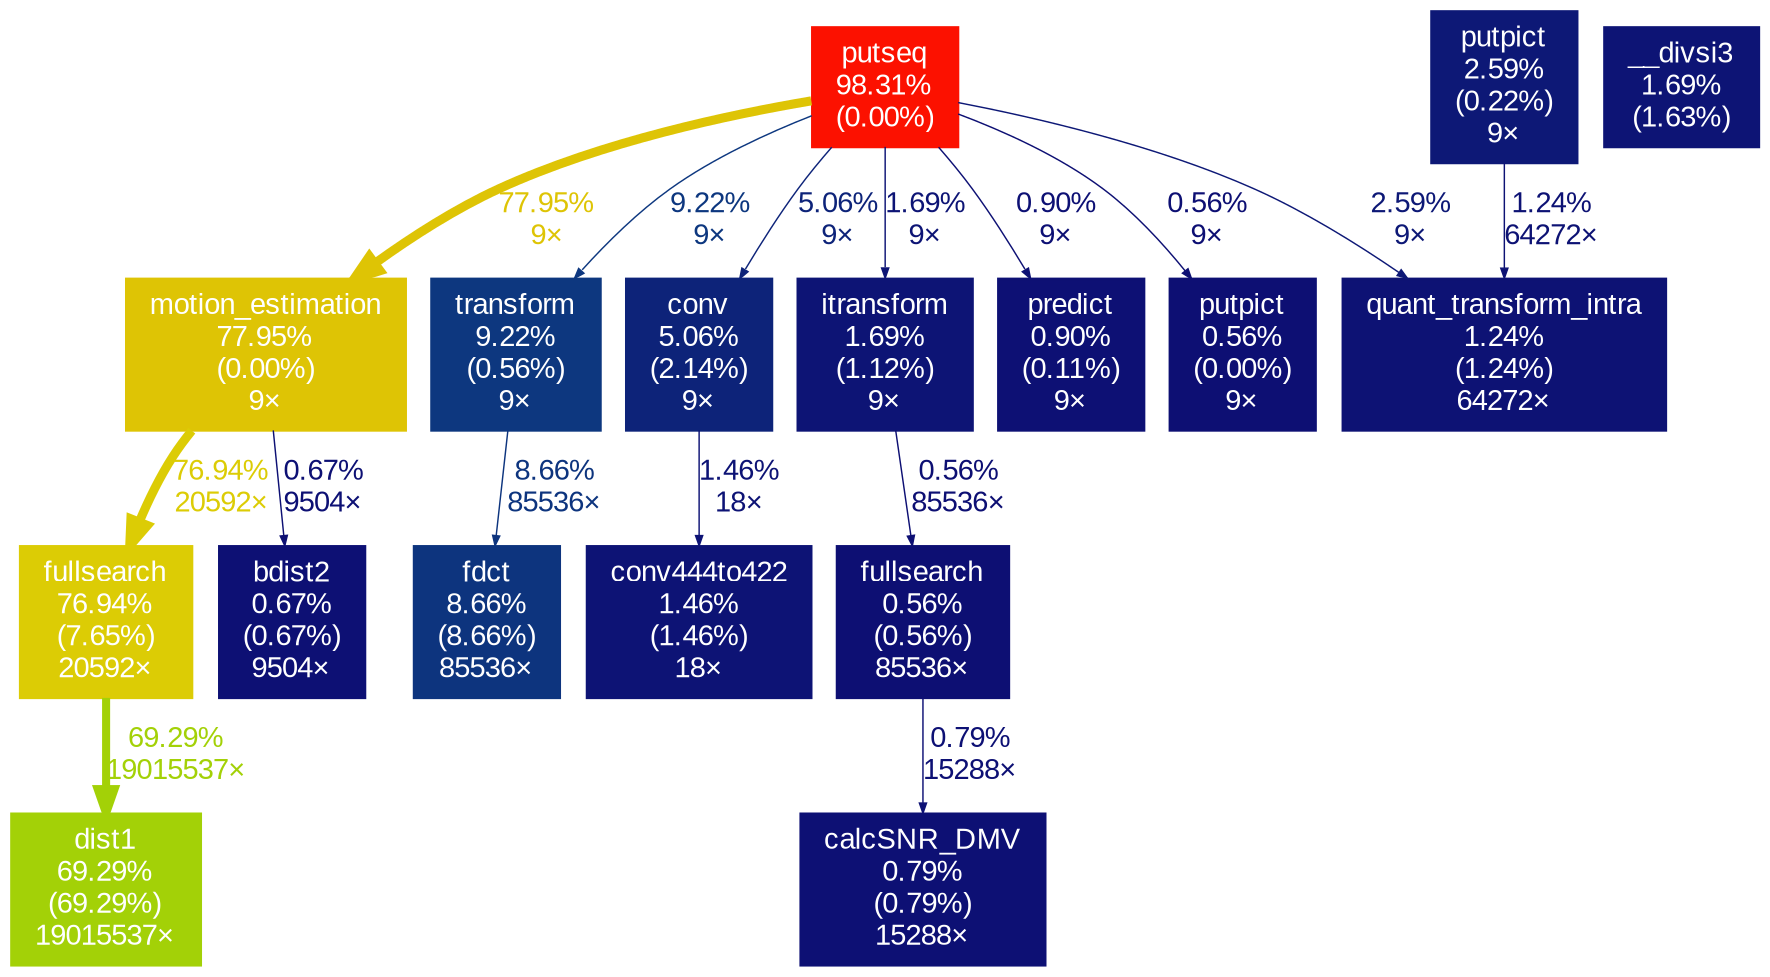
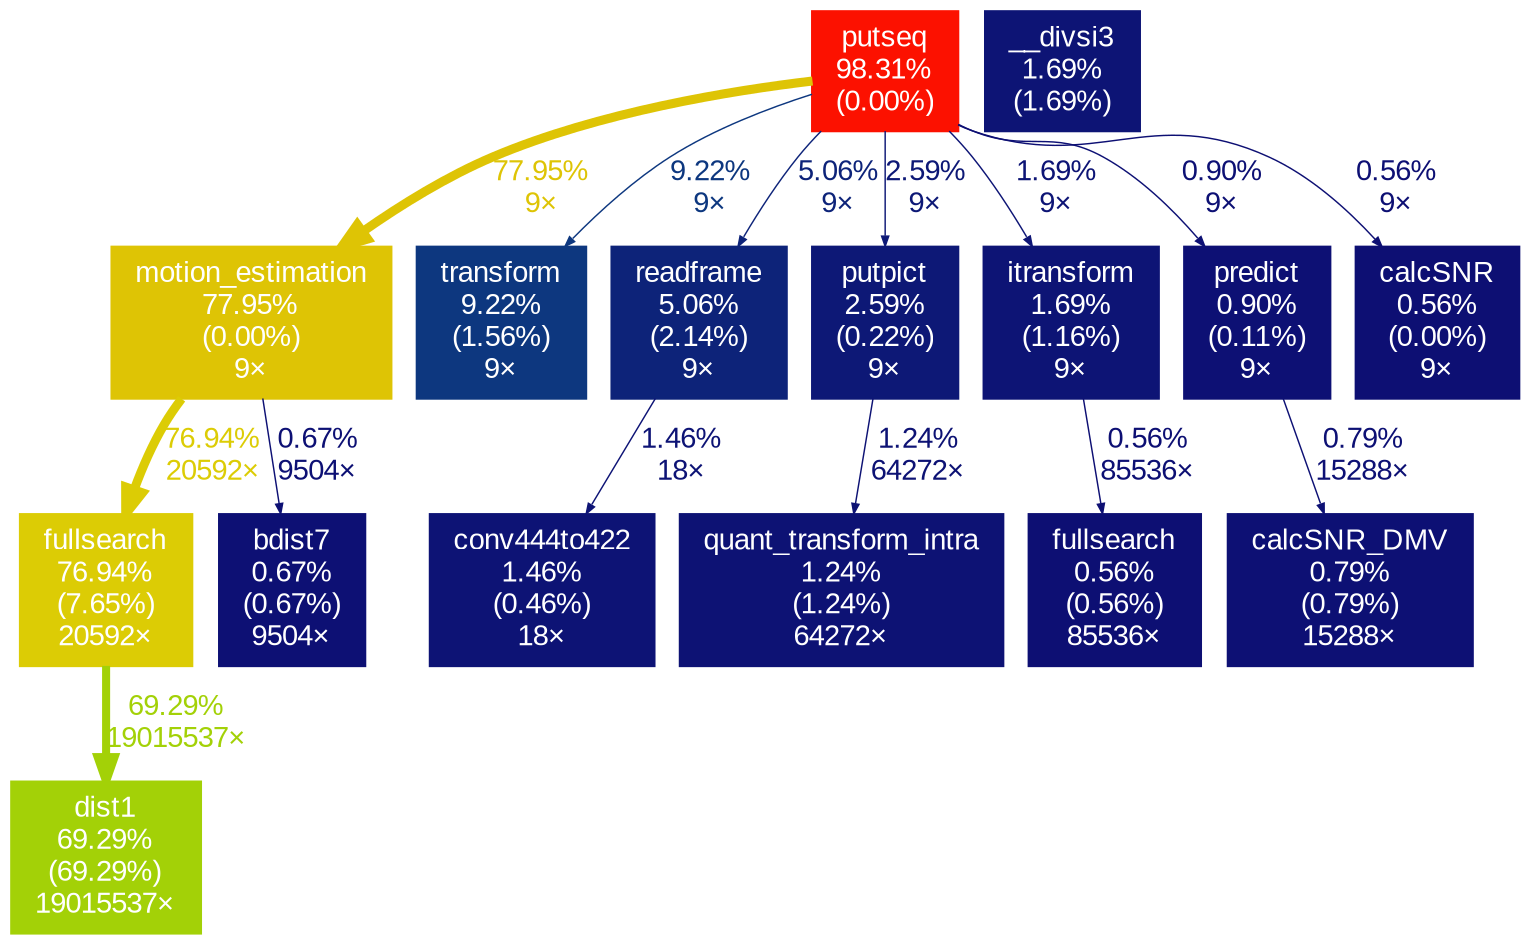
(1682, 87) -> (1062, 71)
(1188, 163) -> (885, 183)
(516, 355) -> (501, 323)
(699, 355) -> (699, 323)
(885, 355) -> (1071, 323)
(1243, 355) -> (1437, 323)
(292, 622) -> (292, 590)
(487, 622) -> none
(699, 622) -> (542, 590)
(923, 750) -> (1302, 451)
